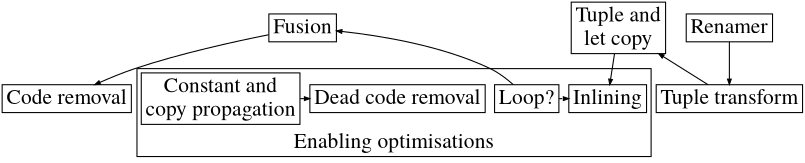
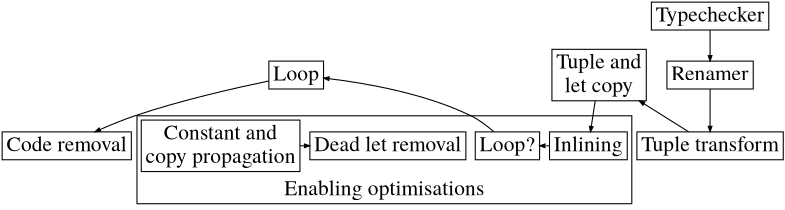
none -> (710, 16)
(303, 28) -> (296, 75)
(398, 99) -> (388, 146)
(561, 99) -> (547, 146)
